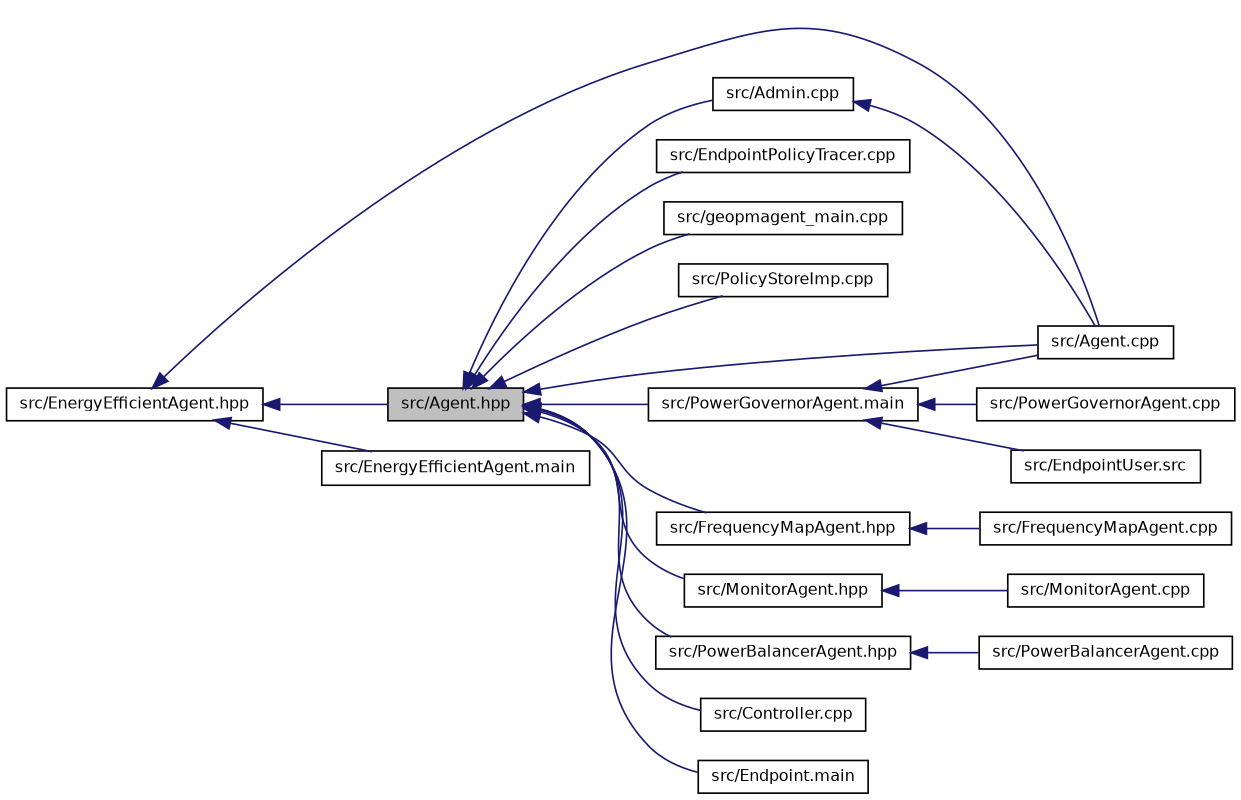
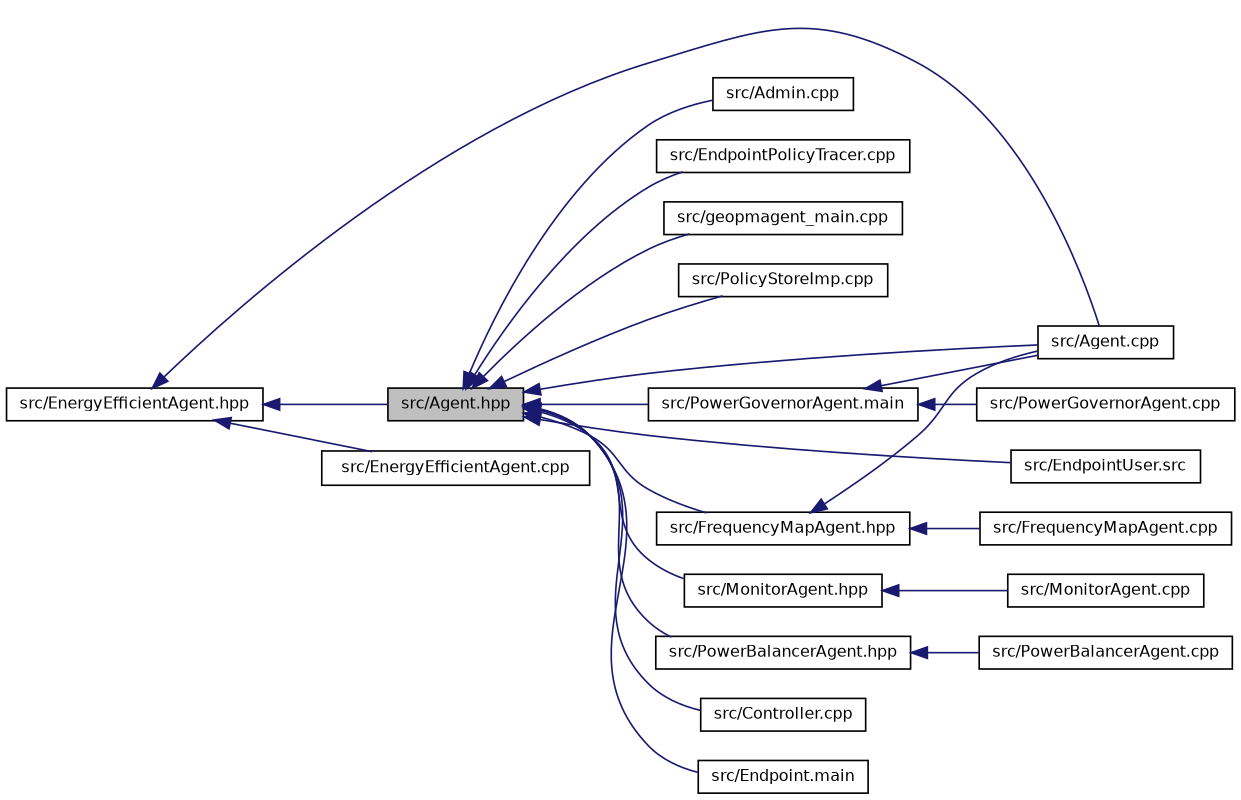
(1001, 196) -> (931, 423)
(953, 437) -> (775, 448)
(456, 468) -> (456, 468)
